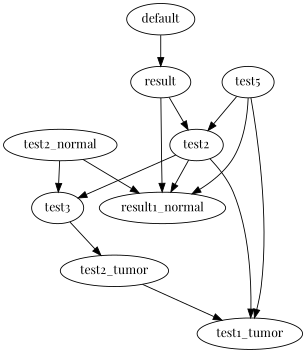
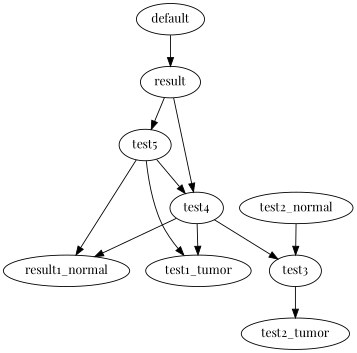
(161, 141) -> (159, 110)
(197, 145) -> (197, 208)
(107, 174) -> none
(178, 300) -> none
